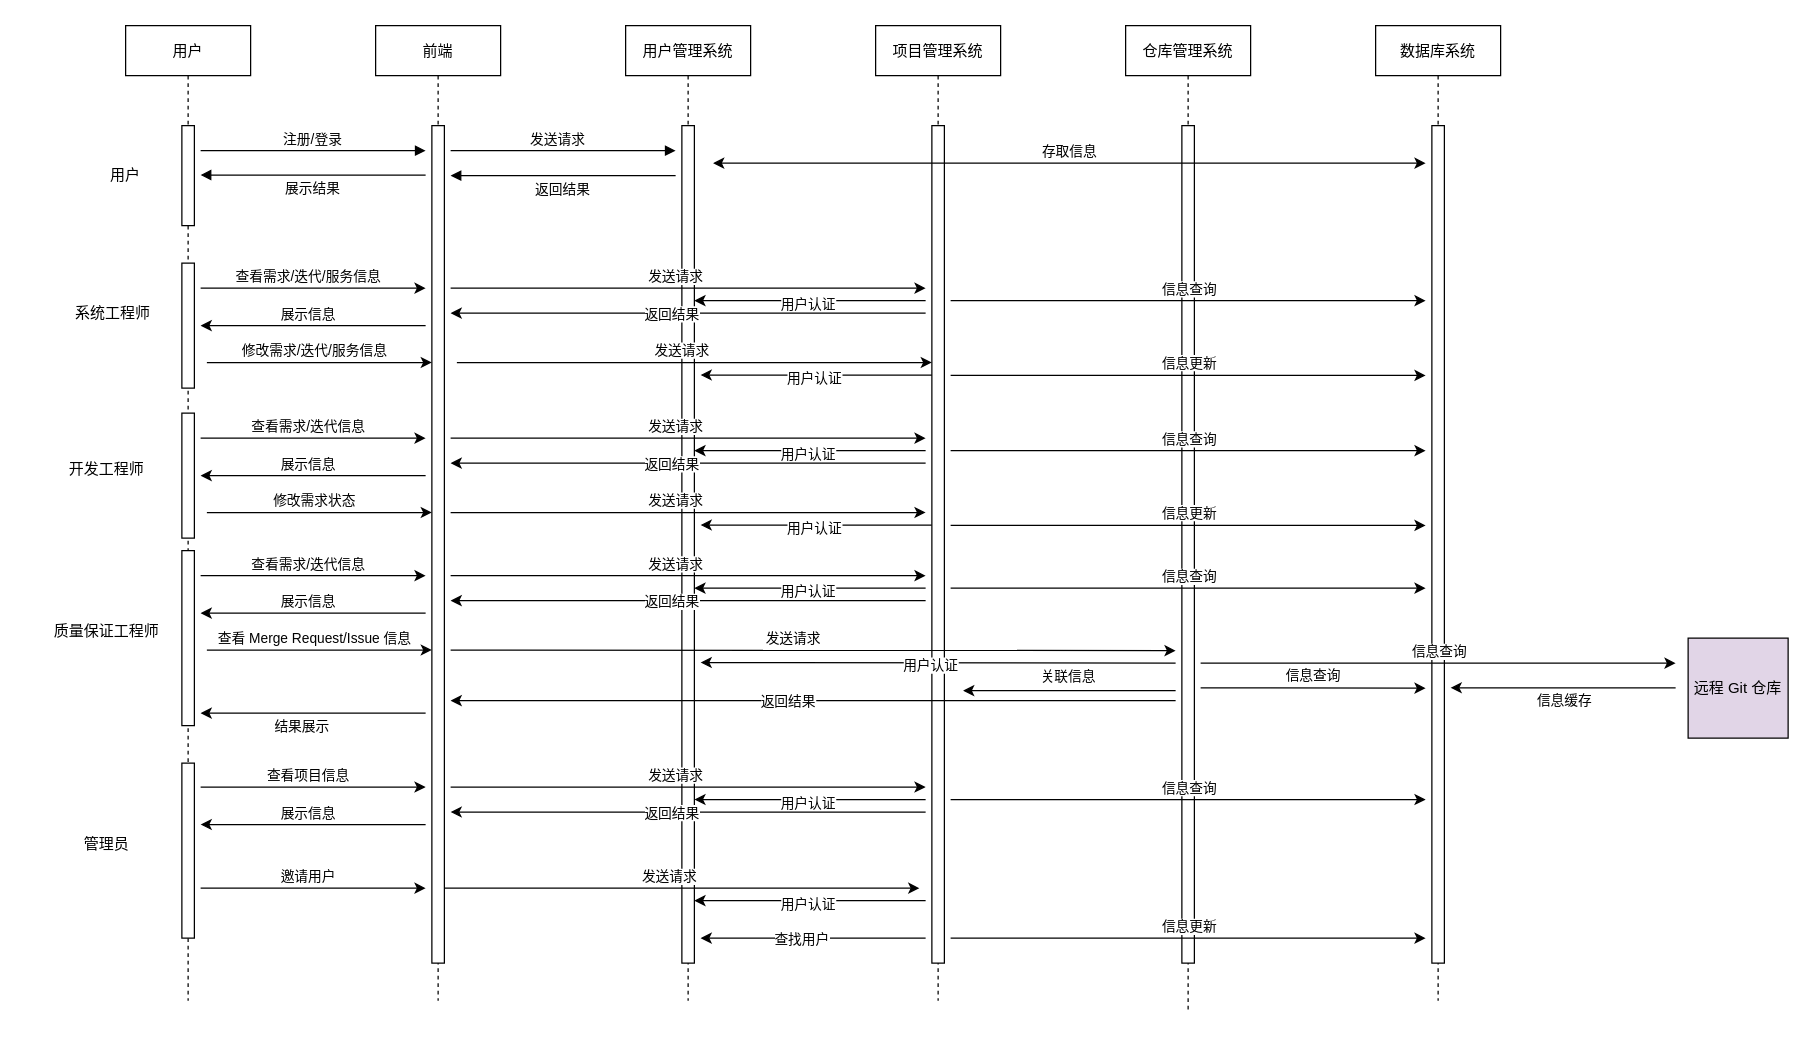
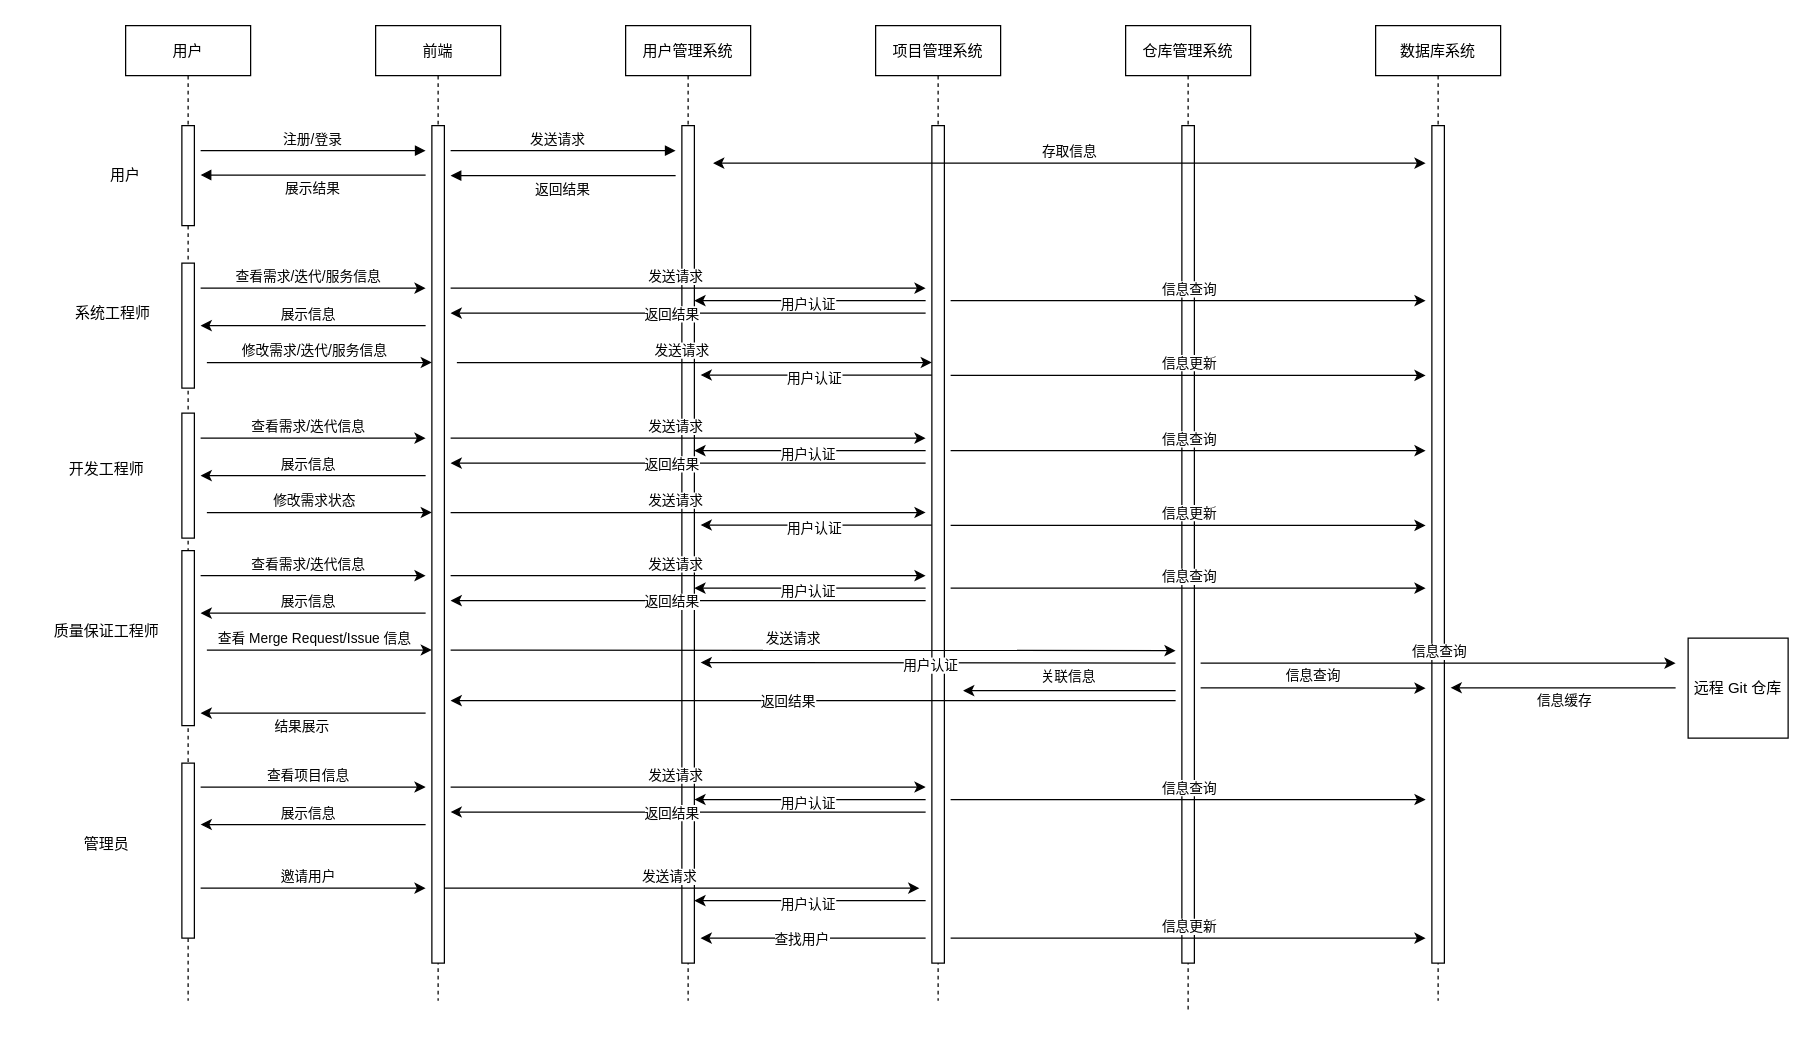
(1738, 688) -> (1738, 688)
